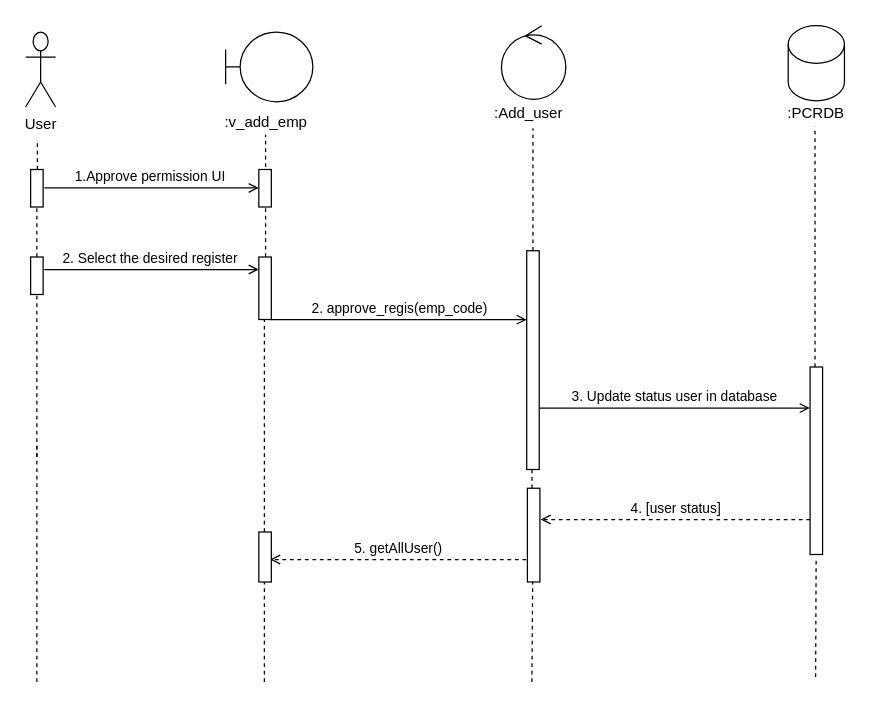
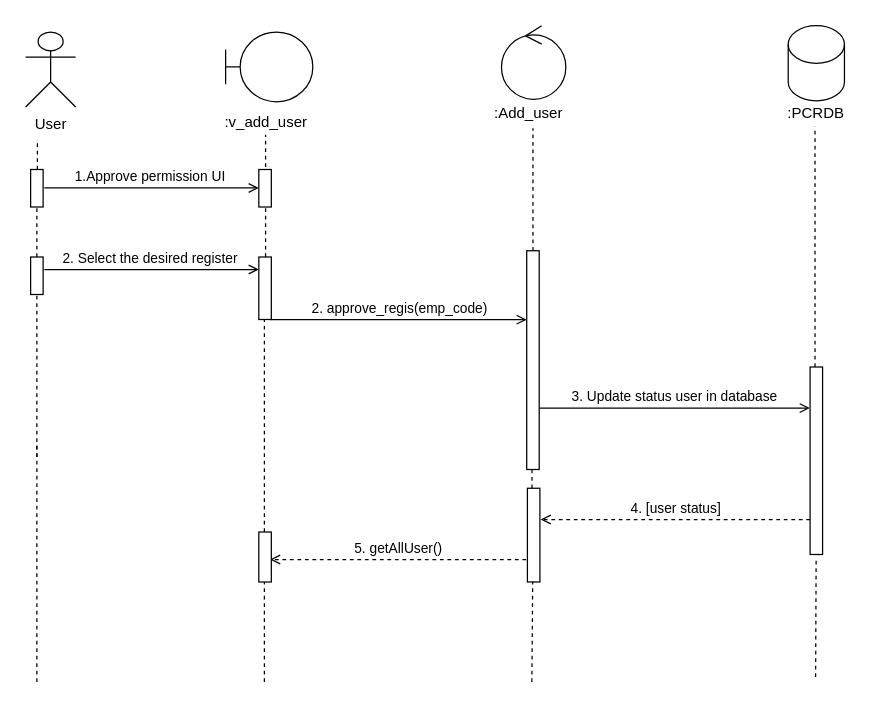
(41, 69) -> (51, 69)
(266, 122) -> (266, 122)
